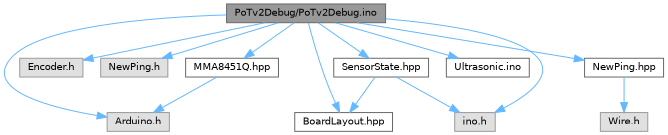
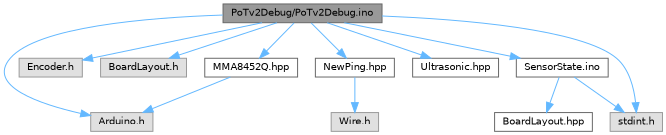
(320, 64) -> none
(134, 68) -> (144, 68)
(232, 68) -> (251, 68)
(381, 68) -> (562, 68)
(488, 68) -> (456, 68)
(475, 122) -> (636, 122)
